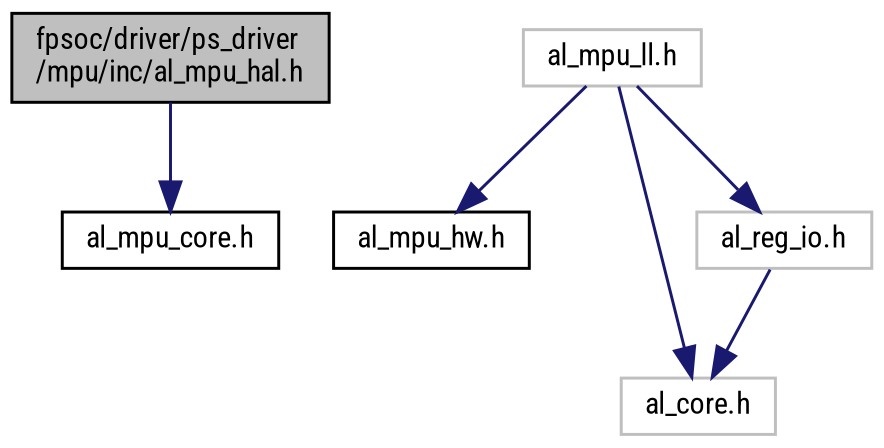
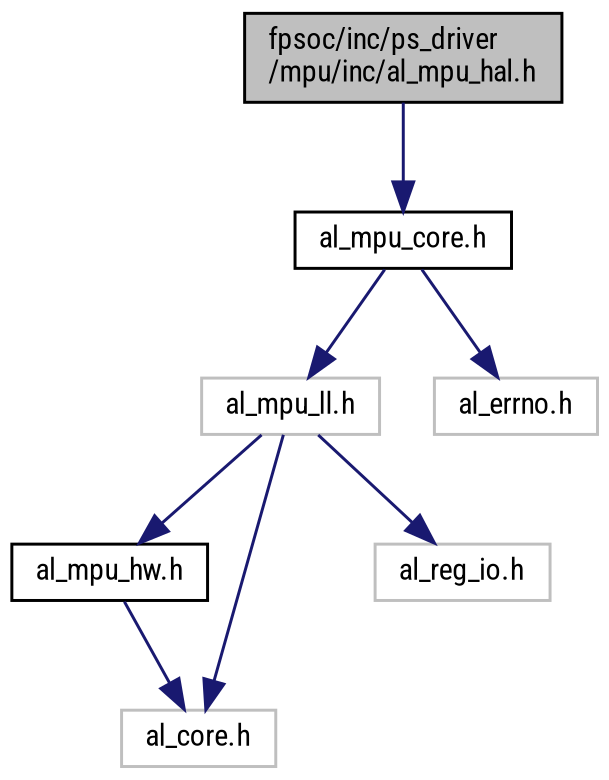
(171, 58) -> (403, 58)
(748, 310) -> (147, 643)
none -> (355, 311)
none -> (516, 406)
